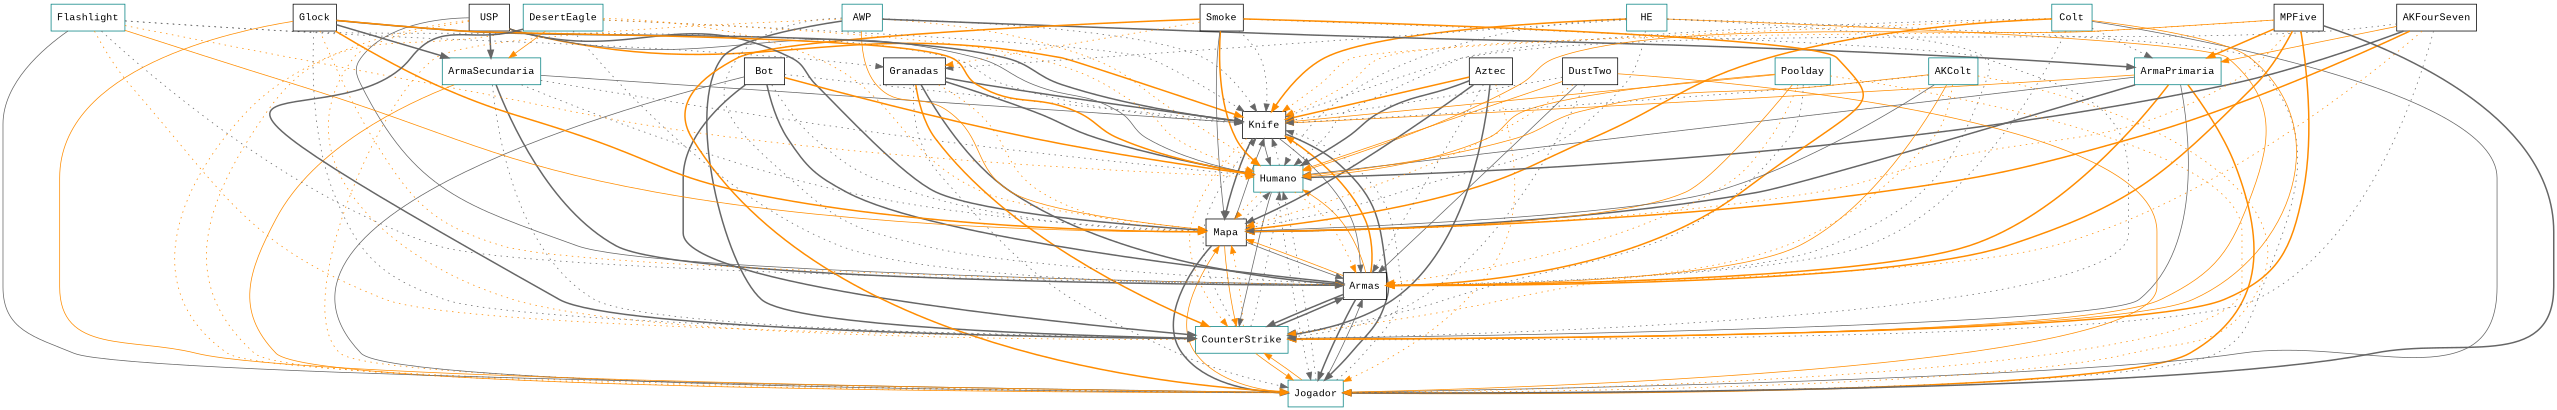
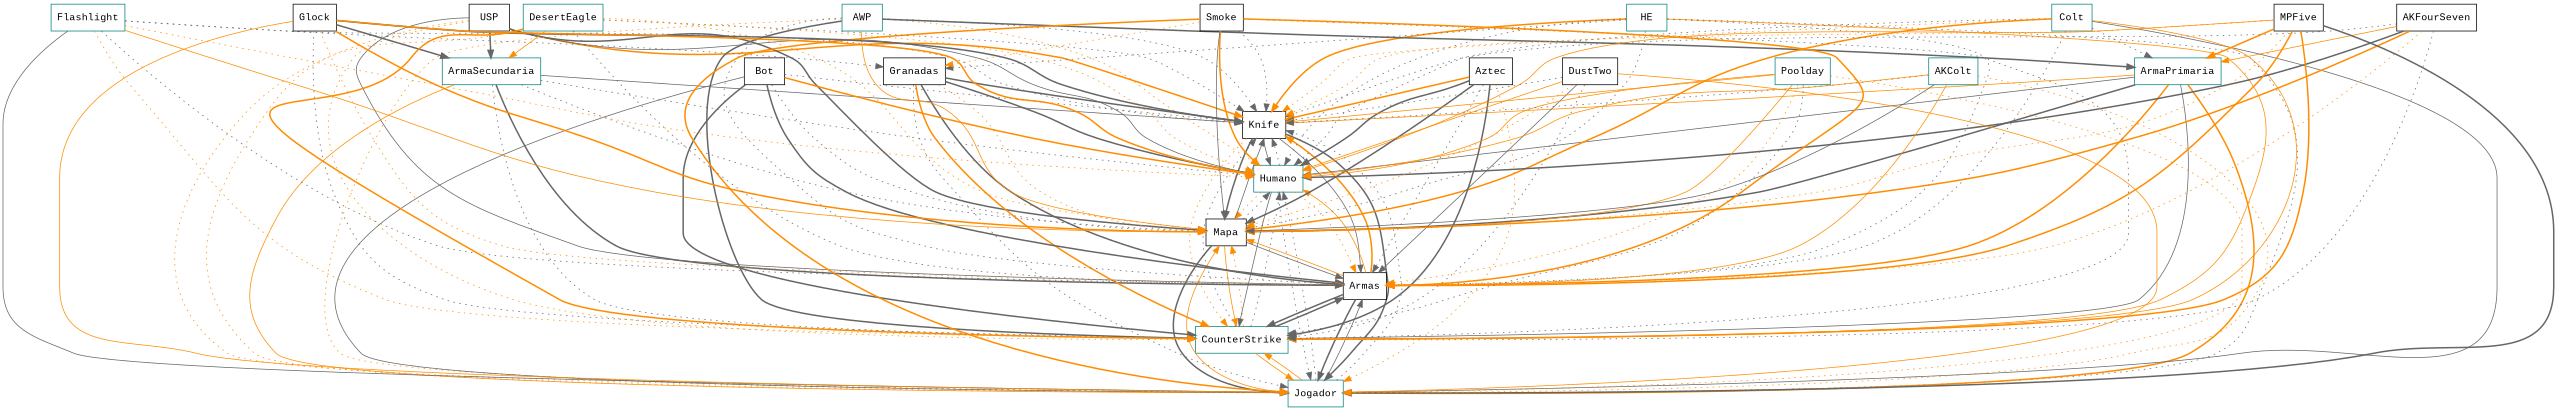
(1769, 251) -> none
(564, 301) -> (564, 301)
